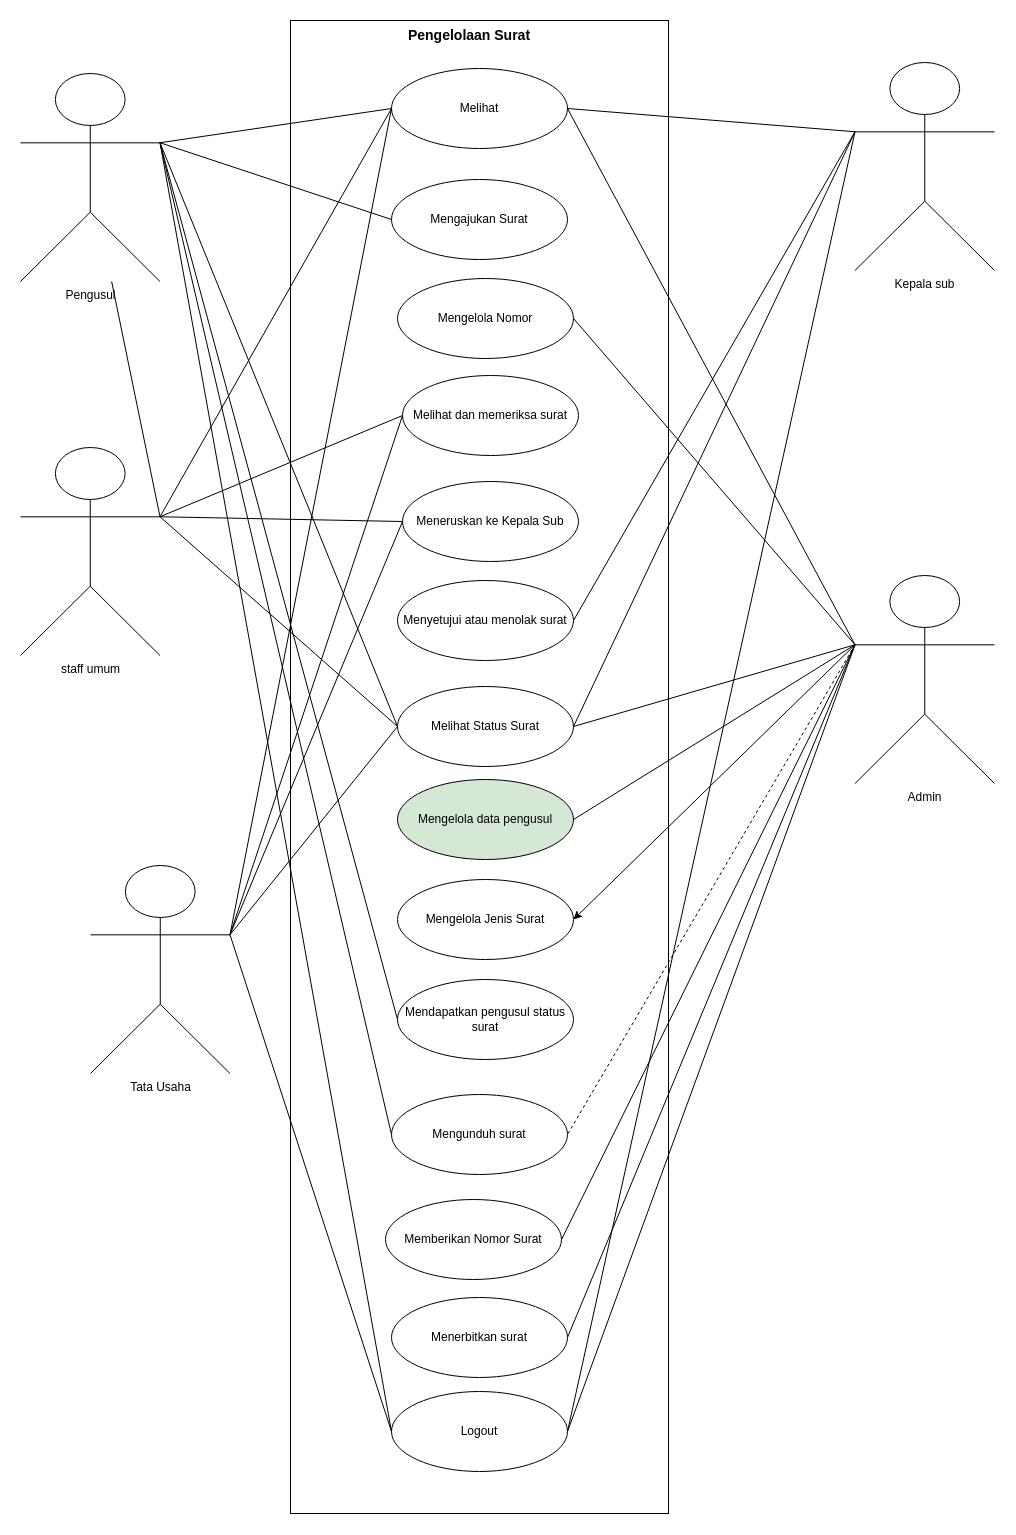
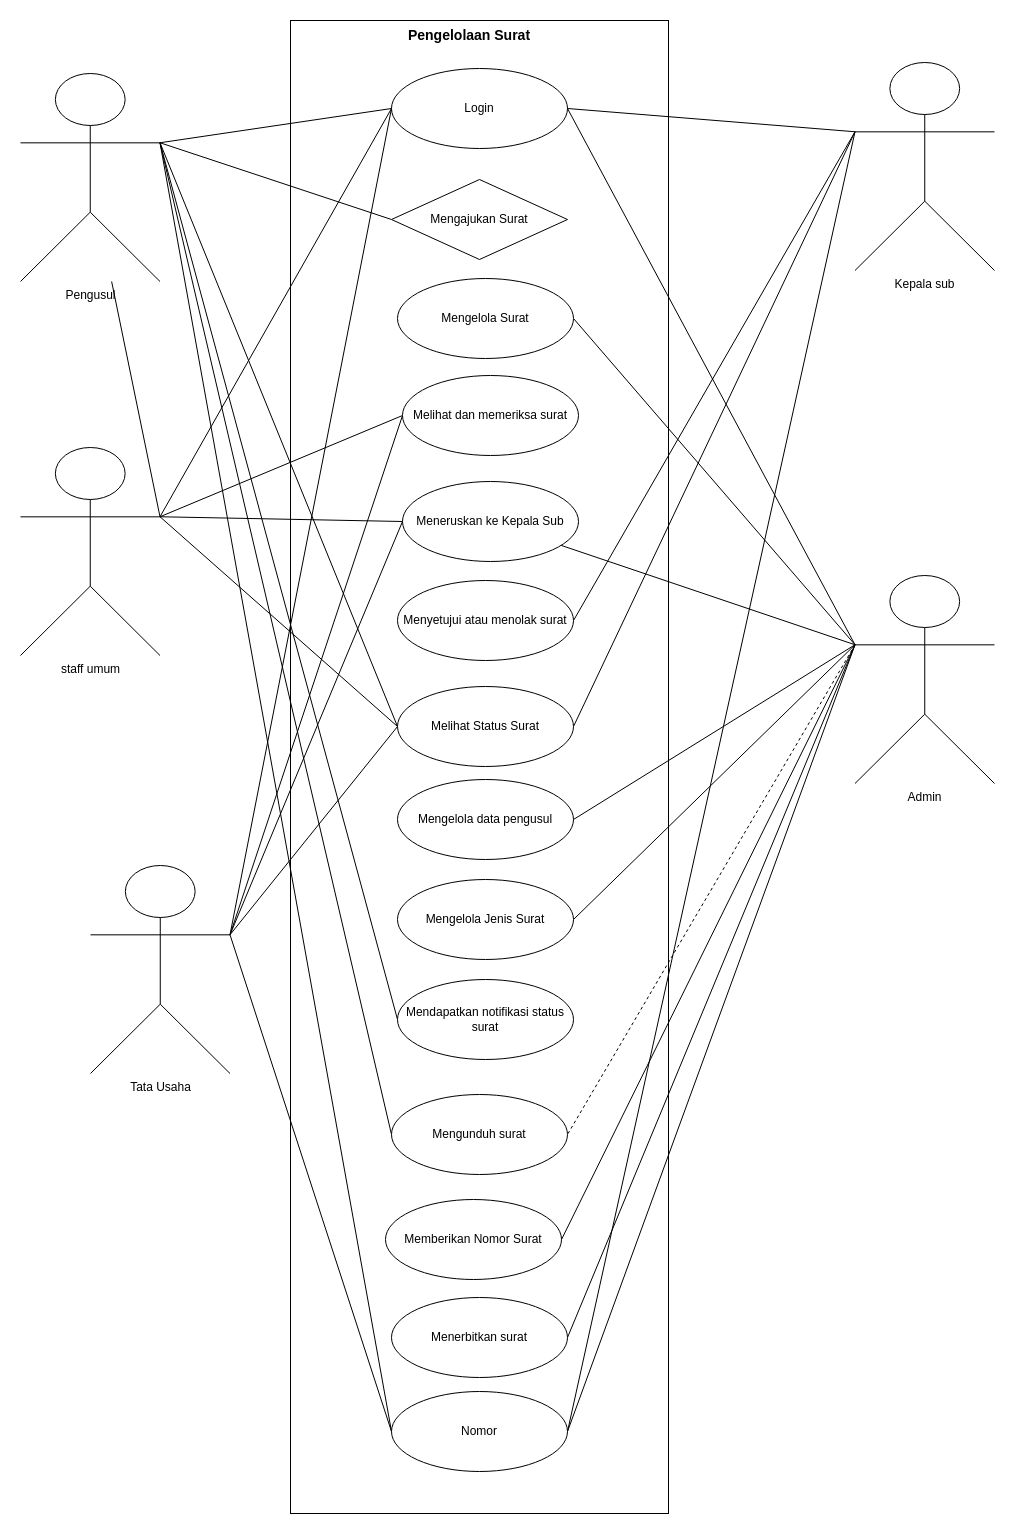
(480, 109) -> (480, 109)
(480, 220) -> (480, 220)
(486, 319) -> (486, 319)
(712, 686) -> (706, 594)
(486, 820) -> (486, 820)
(579, 914) -> (577, 916)
(486, 1020) -> (486, 1020)
(480, 1432) -> (480, 1432)
